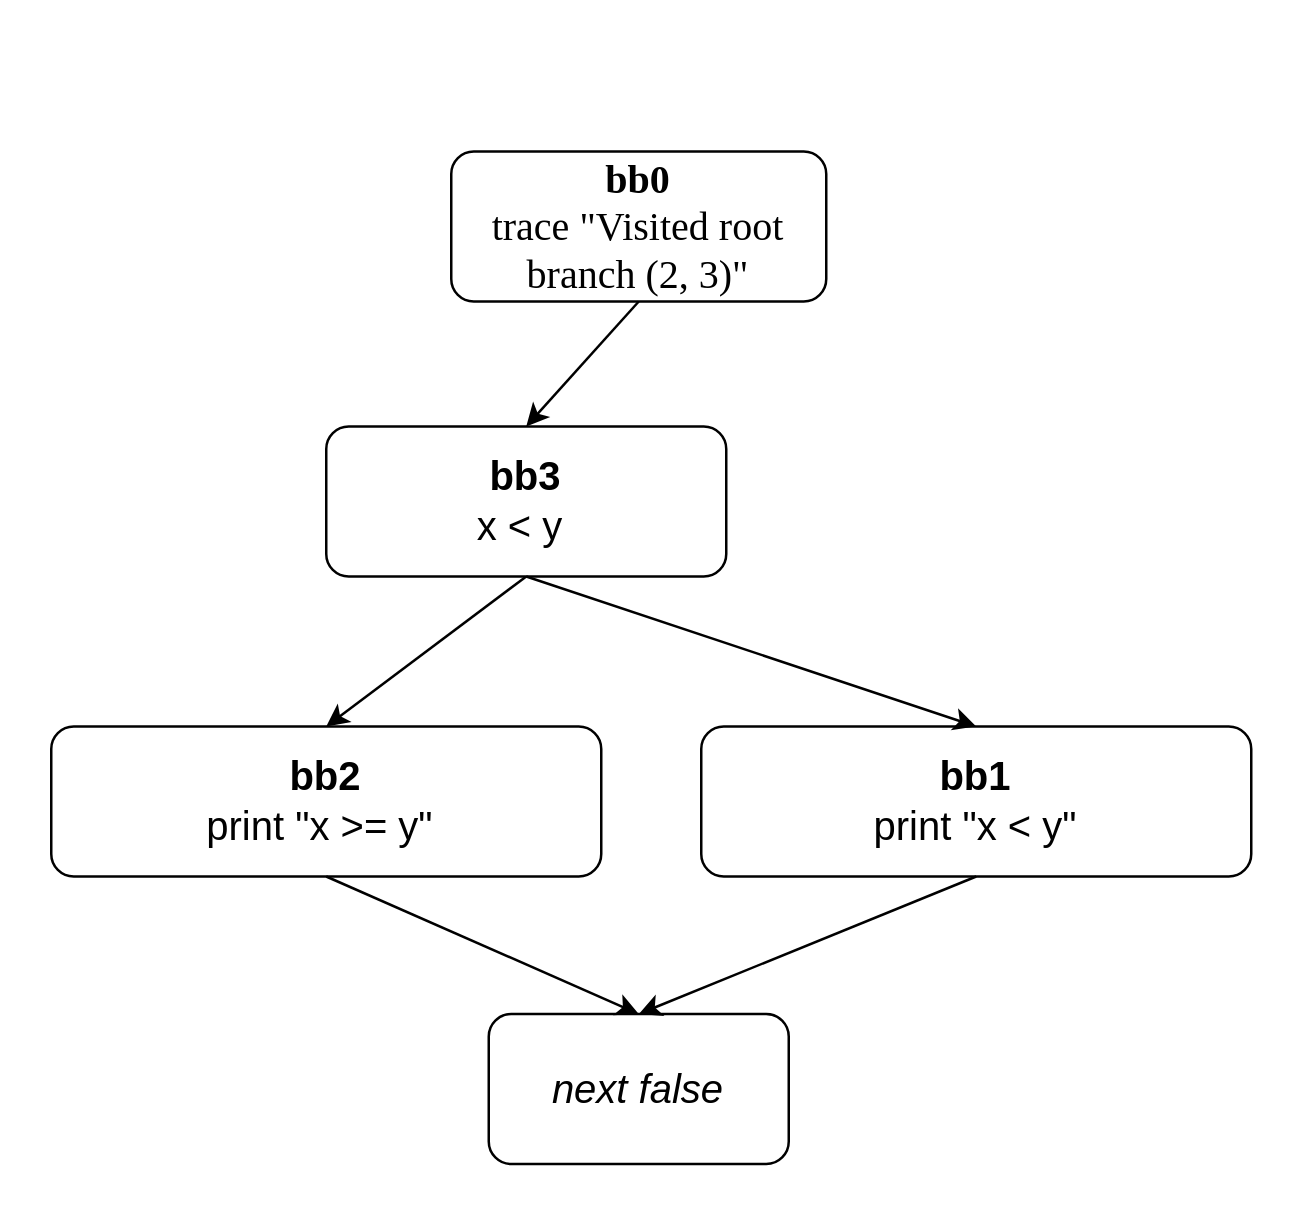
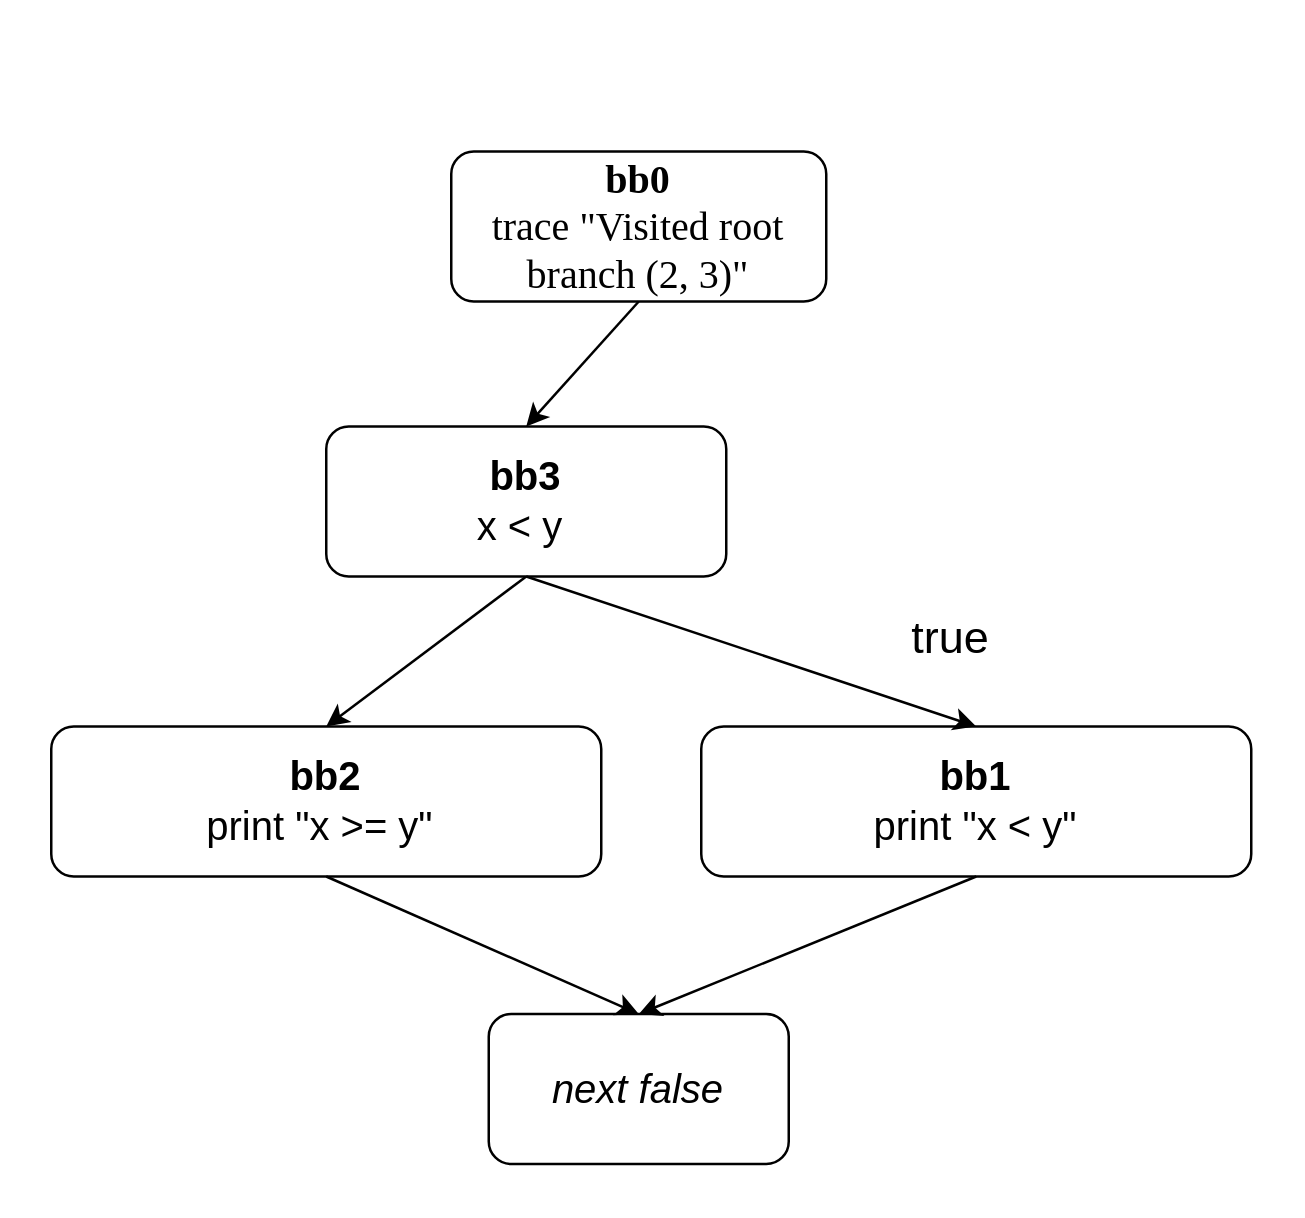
none -> (951, 639)
